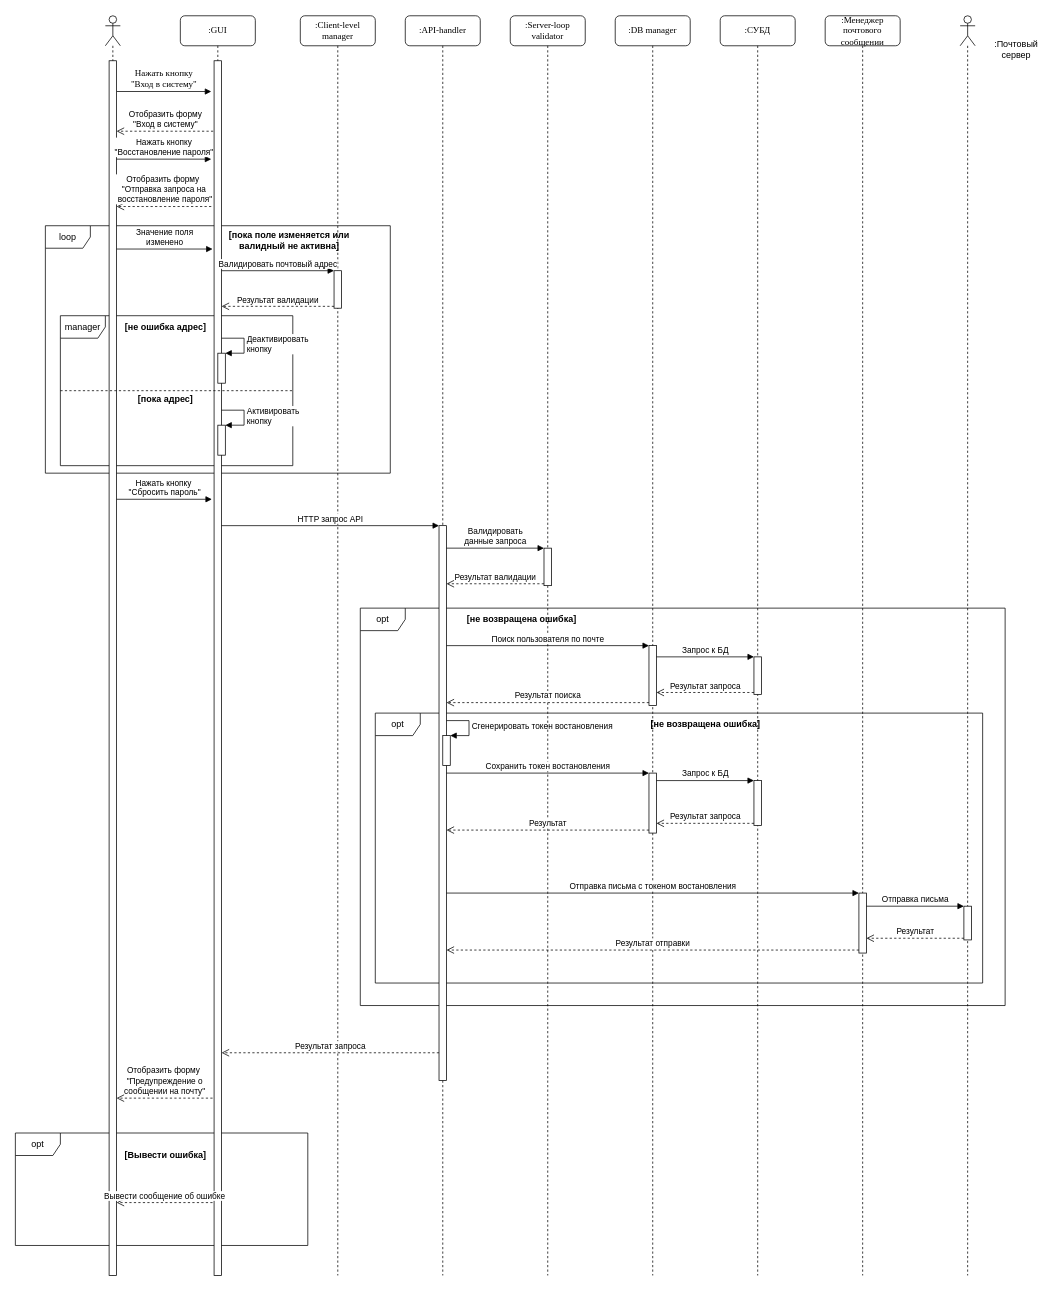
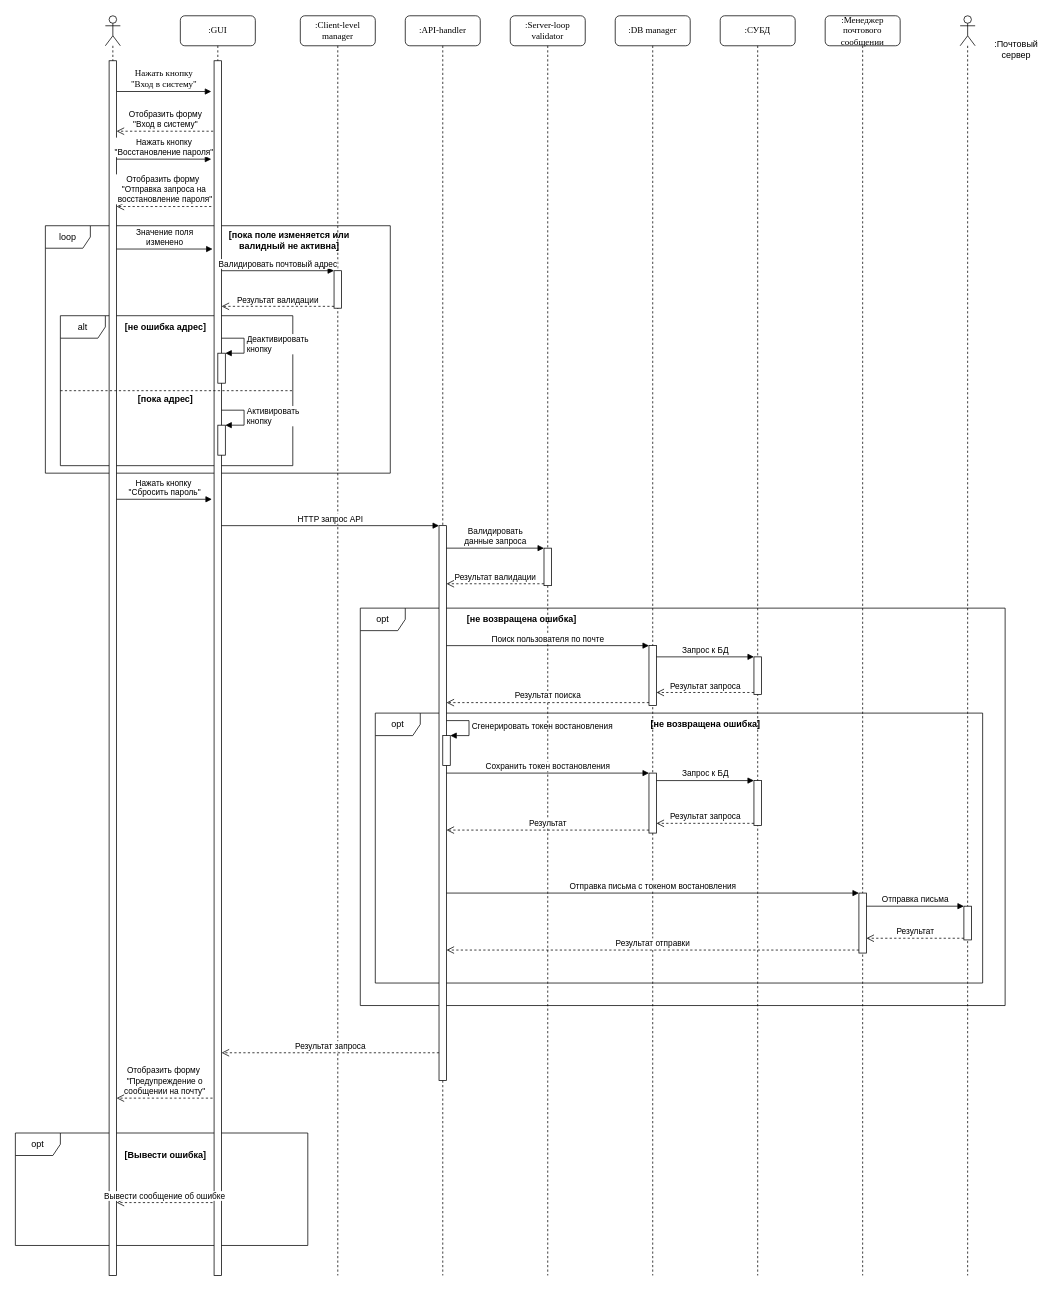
(83, 327) -> (83, 327)
